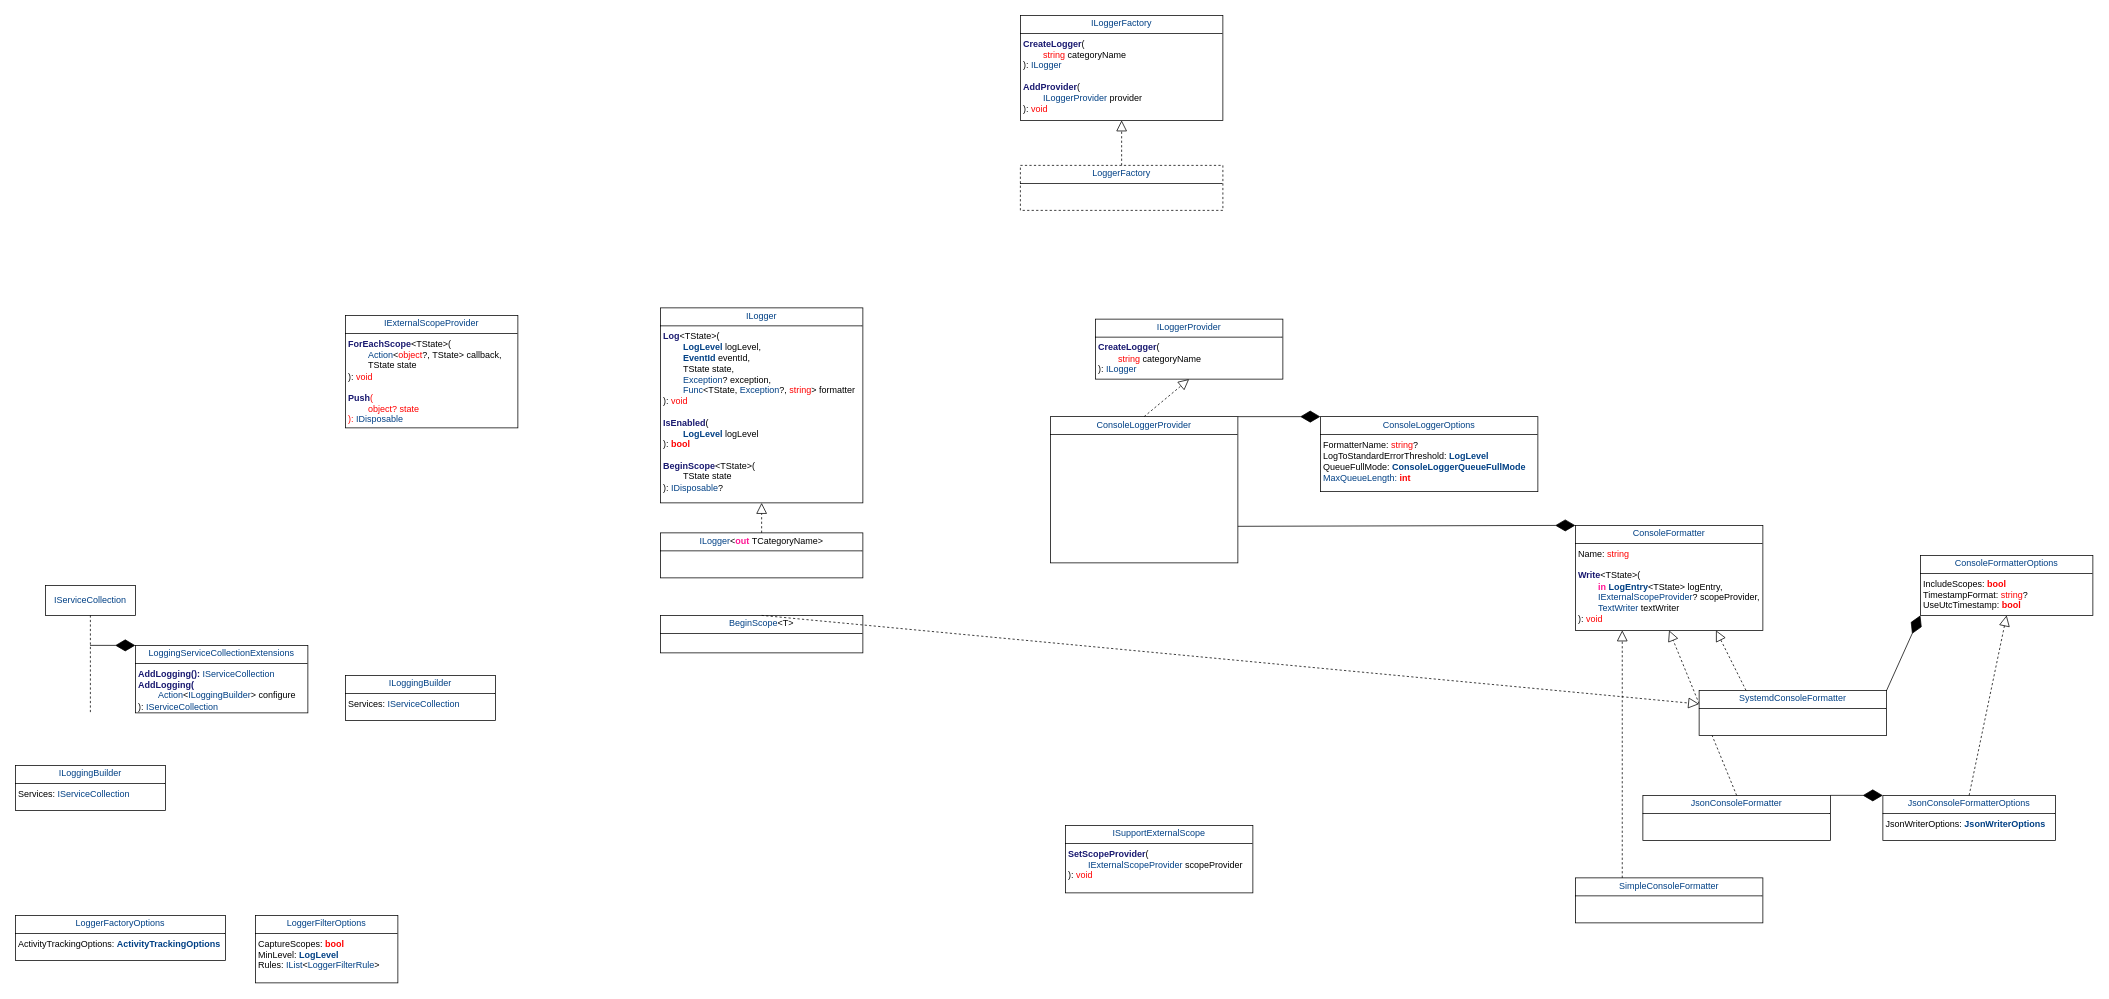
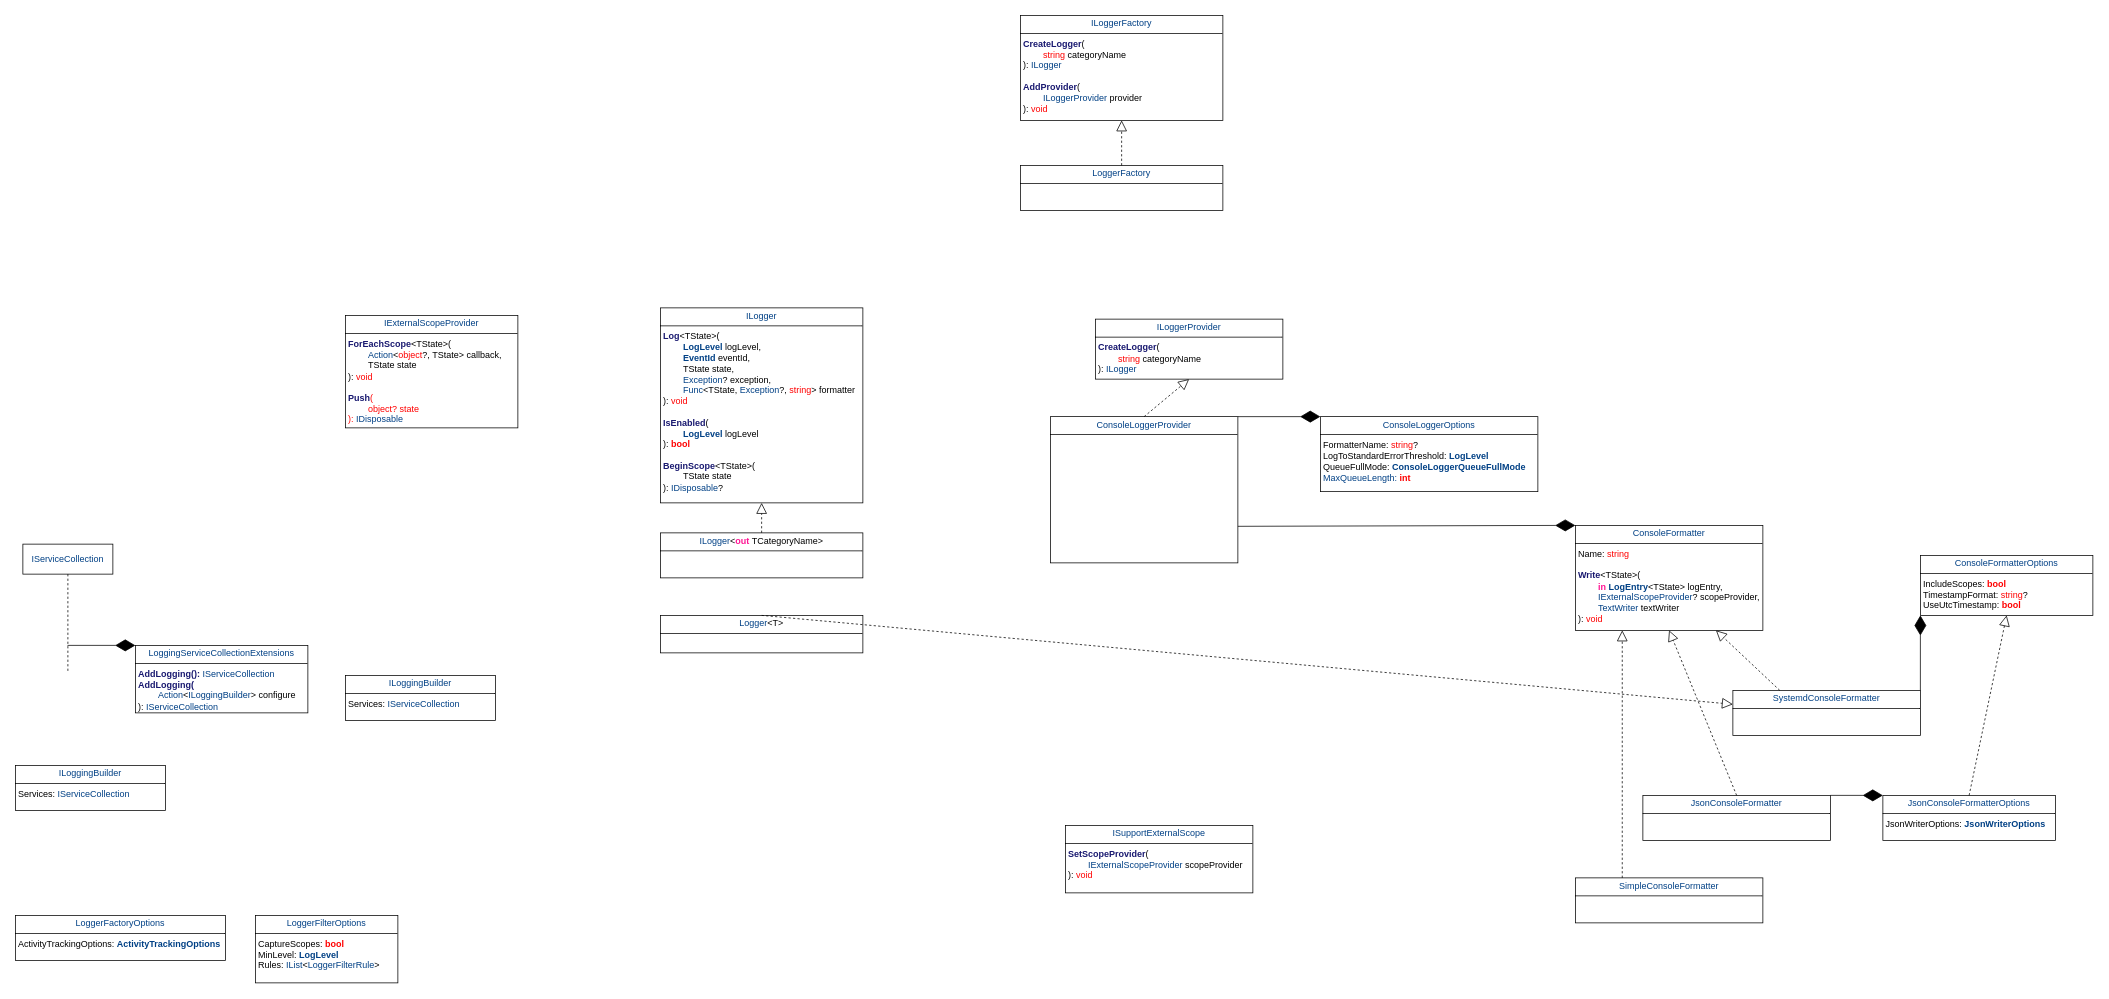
(1122, 188) -> (1122, 188)
(692, 621) -> (683, 621)
(90, 649) -> (68, 608)
(1793, 713) -> (1827, 713)
